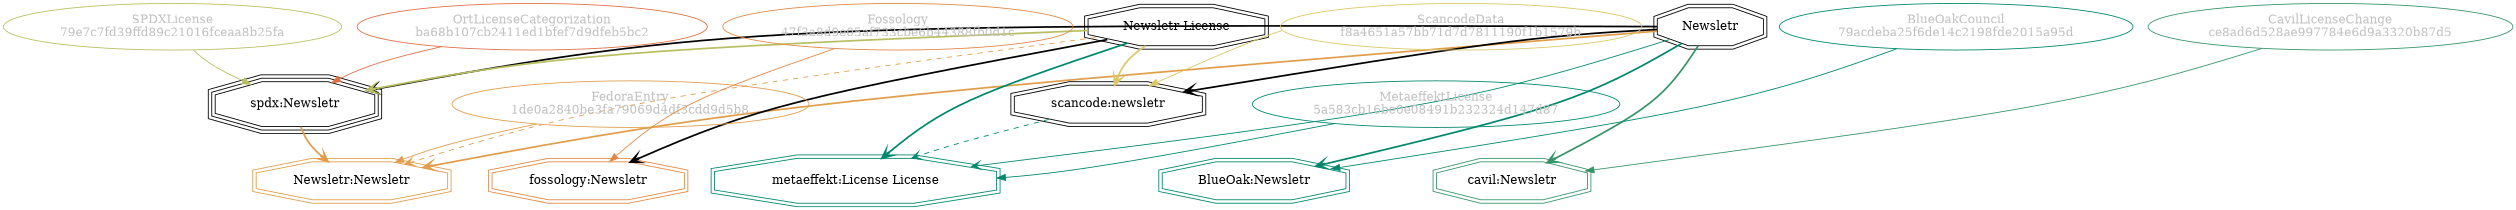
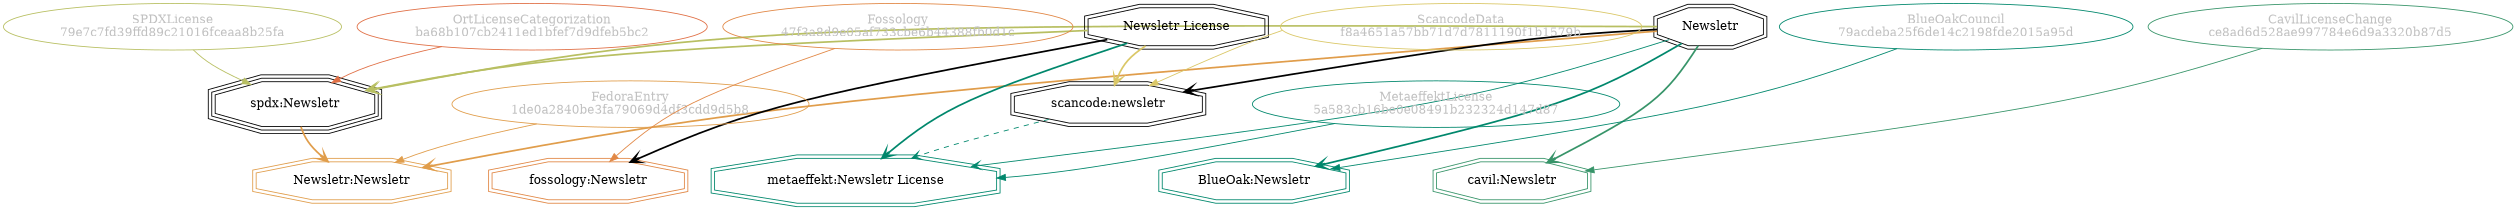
(1015, 28) -> (1015, 28)
(751, 85) -> none
(856, 181) -> (856, 181)
